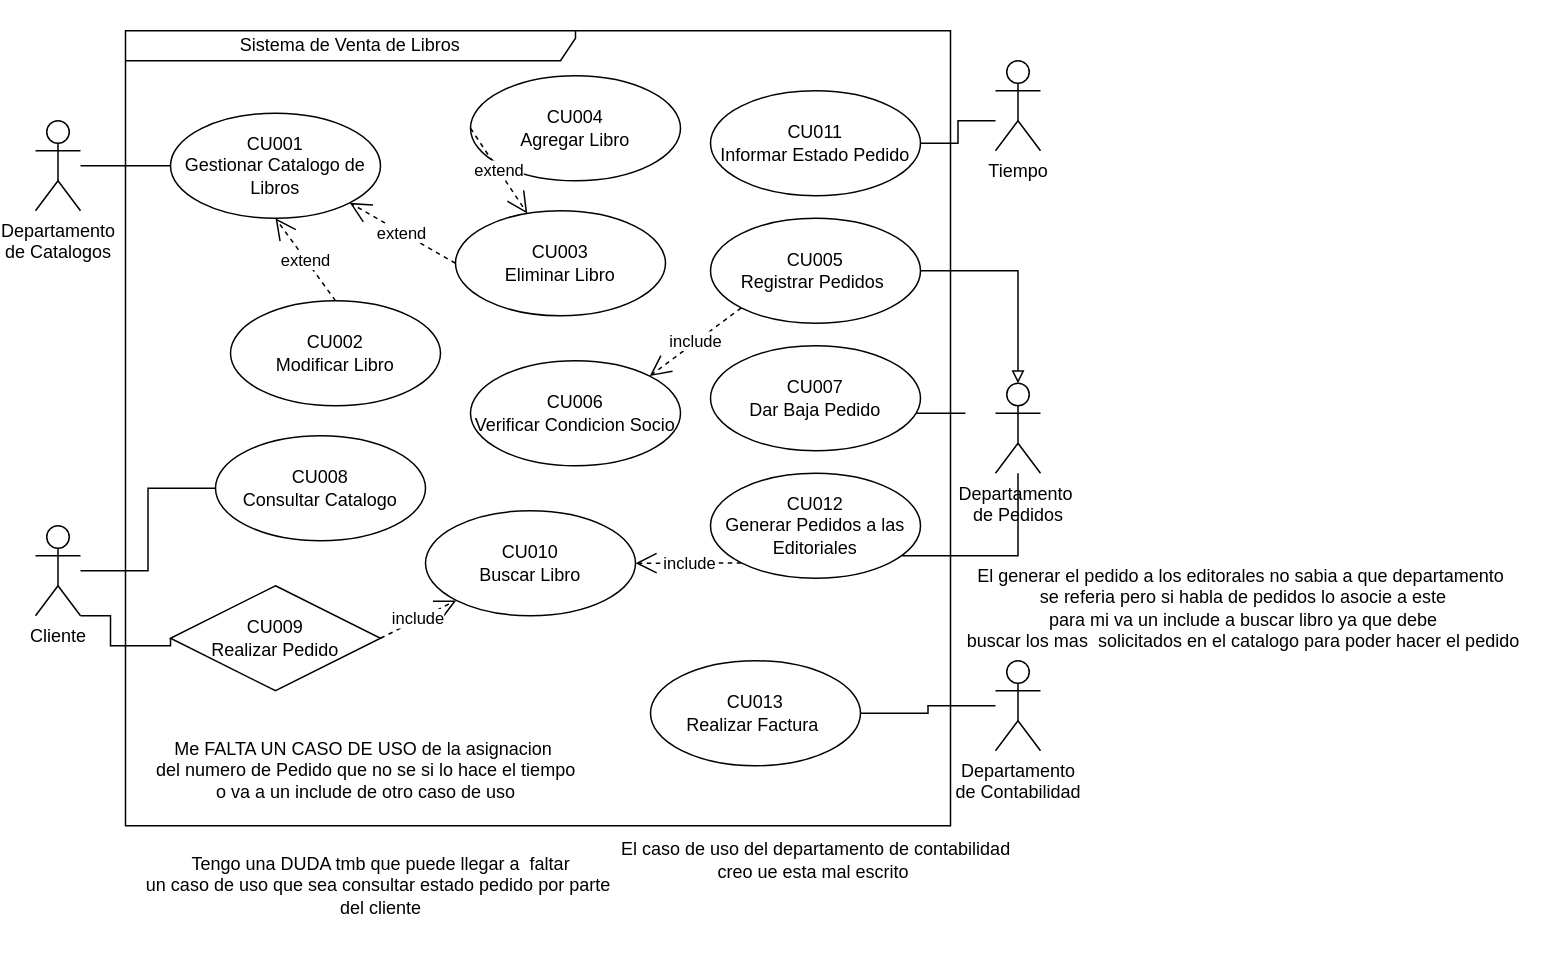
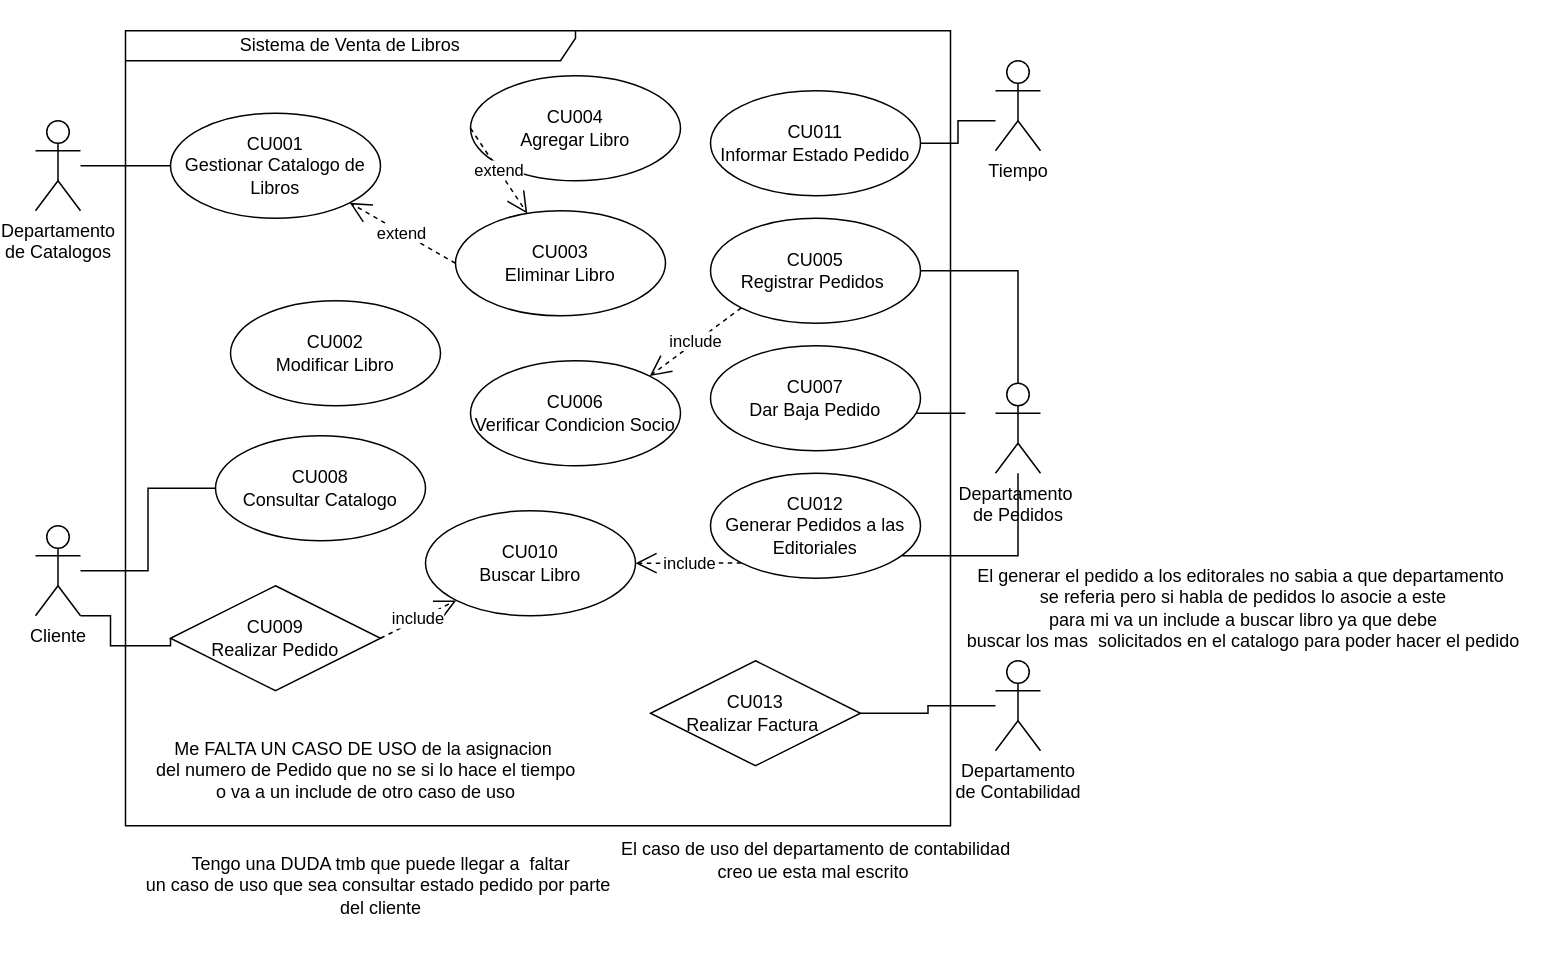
(306, 261) -> none
(1018, 369) -> (1018, 374)
(755, 713) -> (755, 713)
